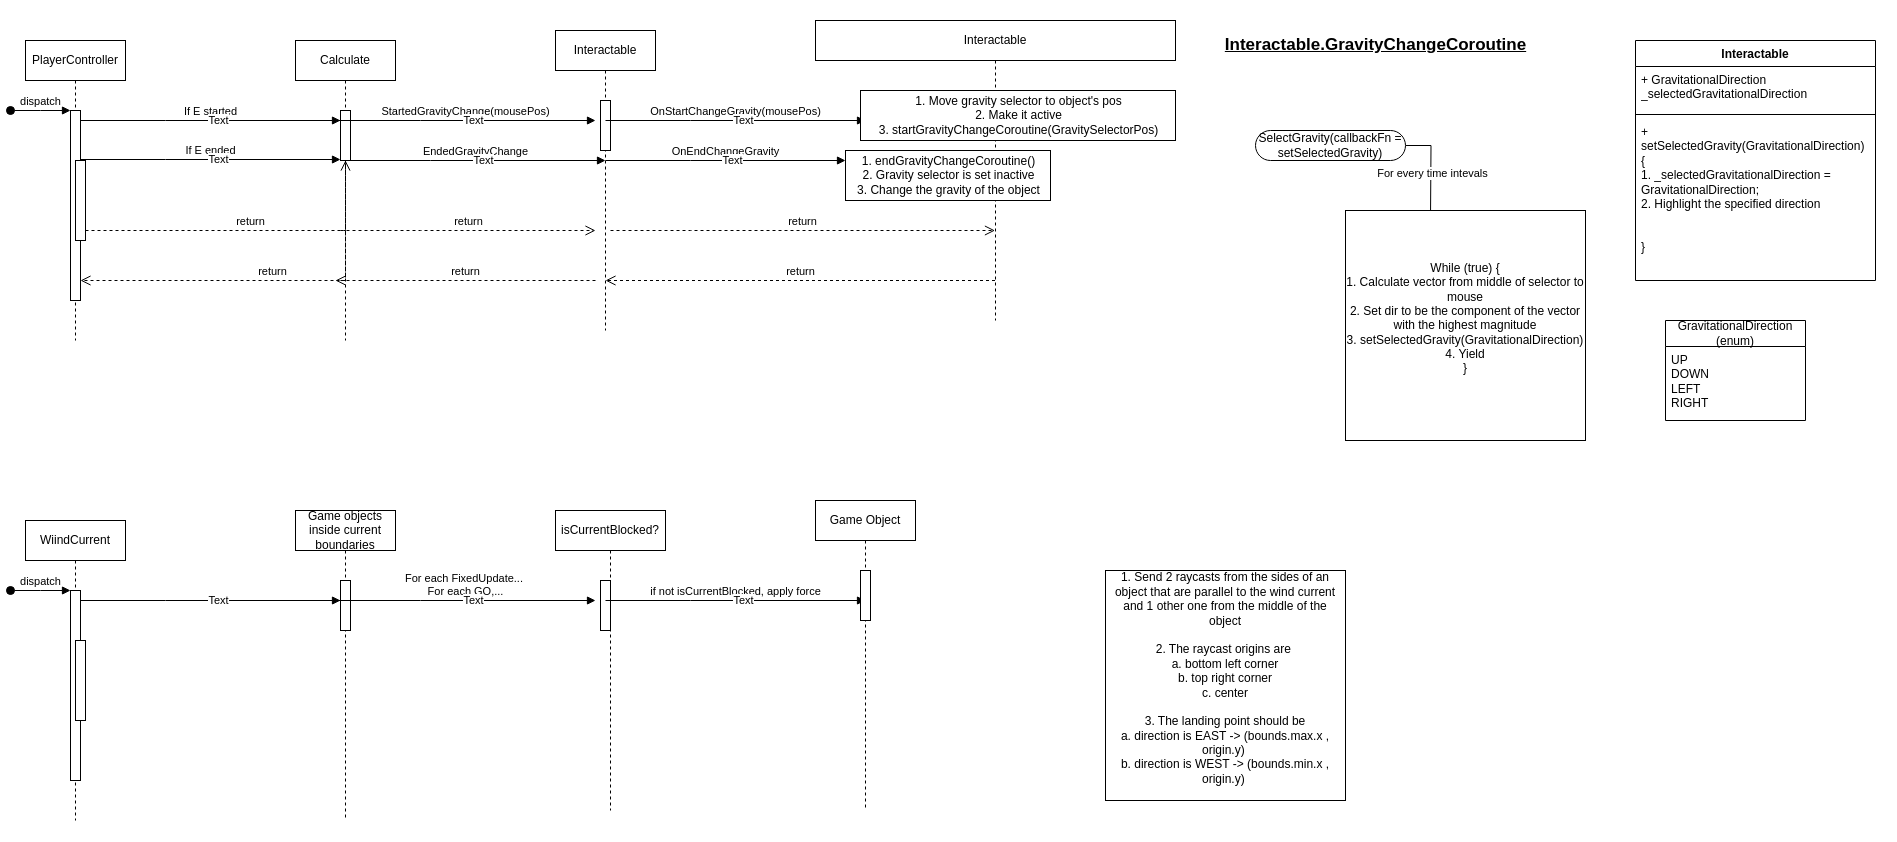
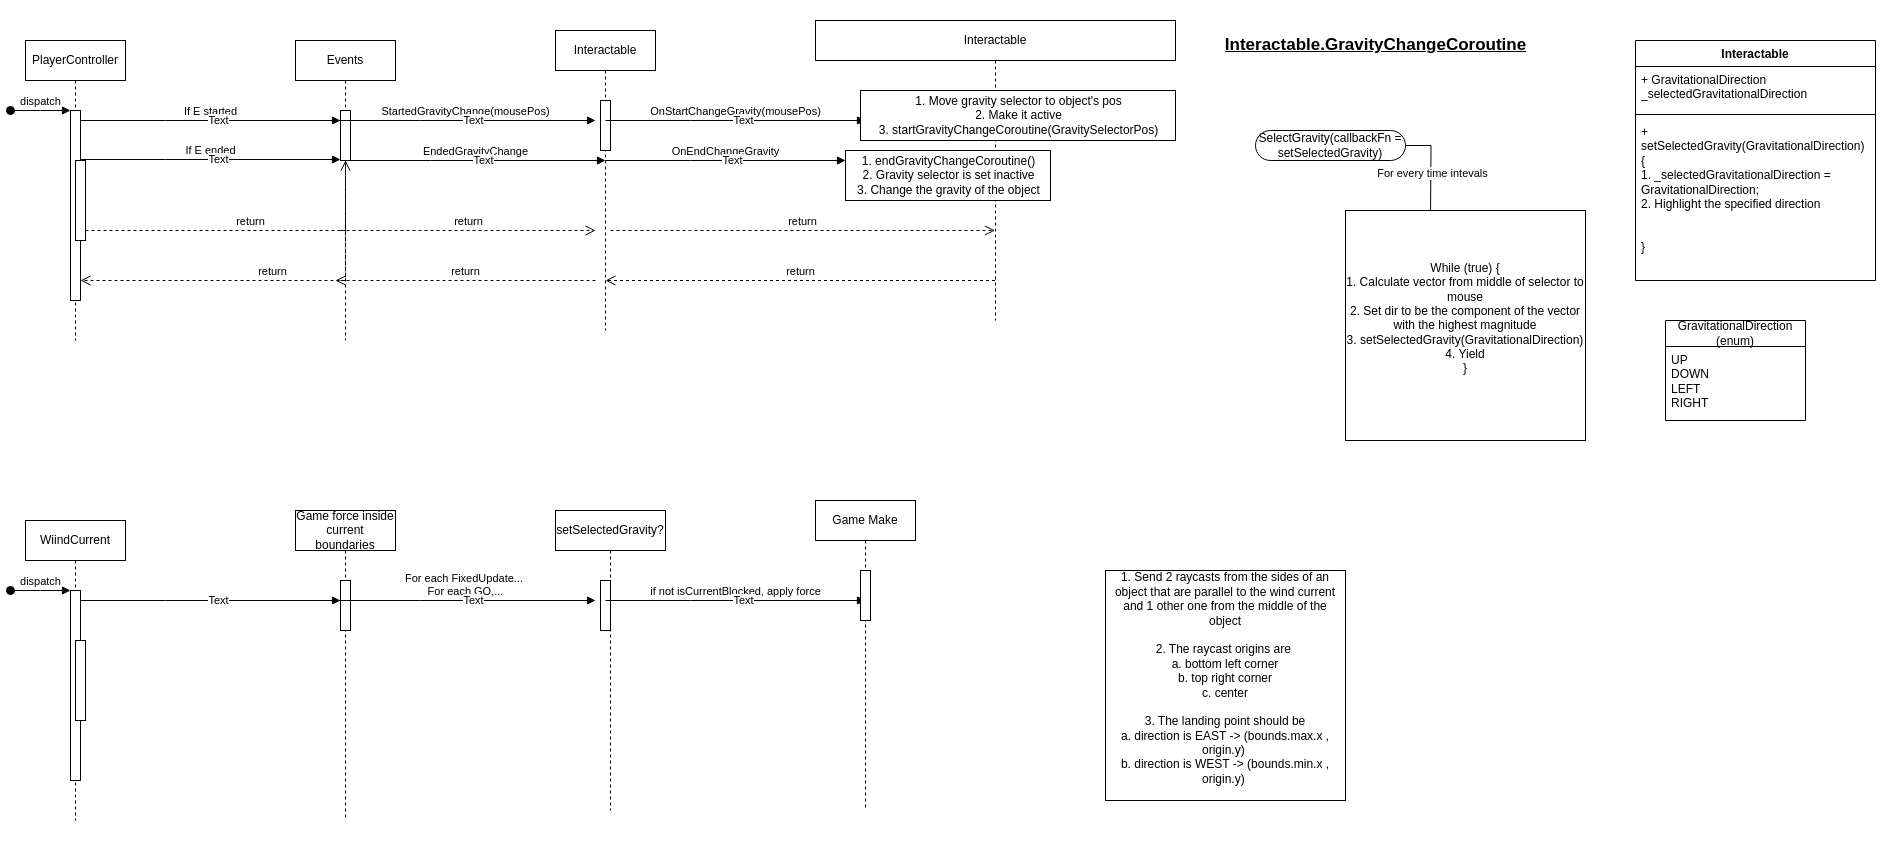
(346, 61) -> (346, 61)
(866, 521) -> (866, 521)
(346, 531) -> (346, 531)
(611, 531) -> (611, 531)
